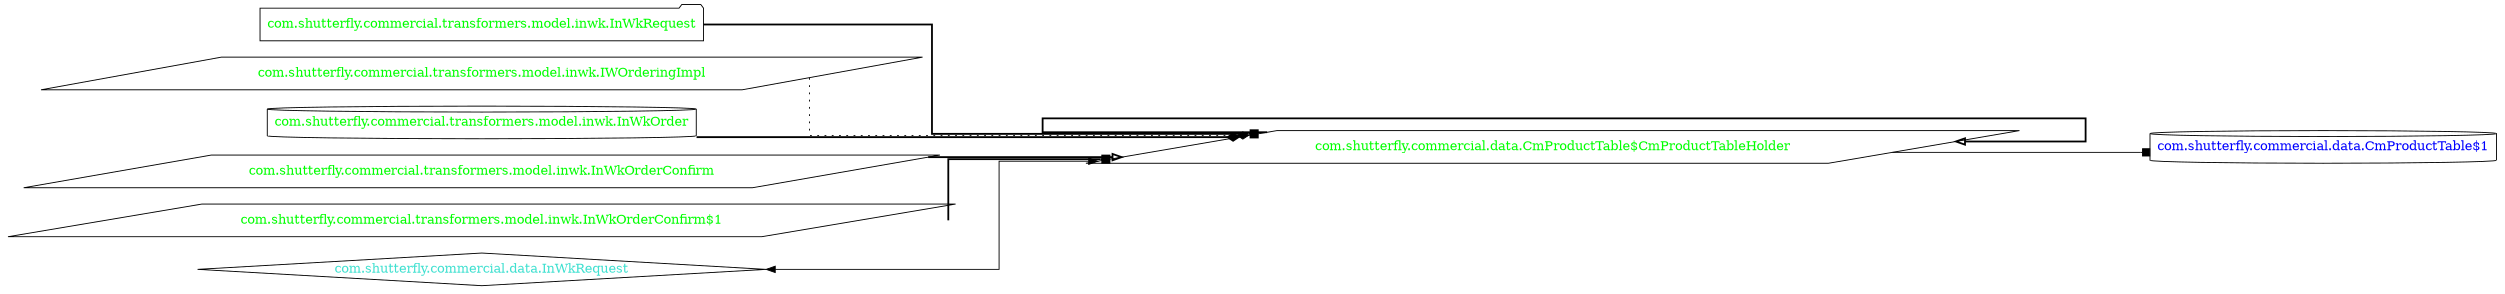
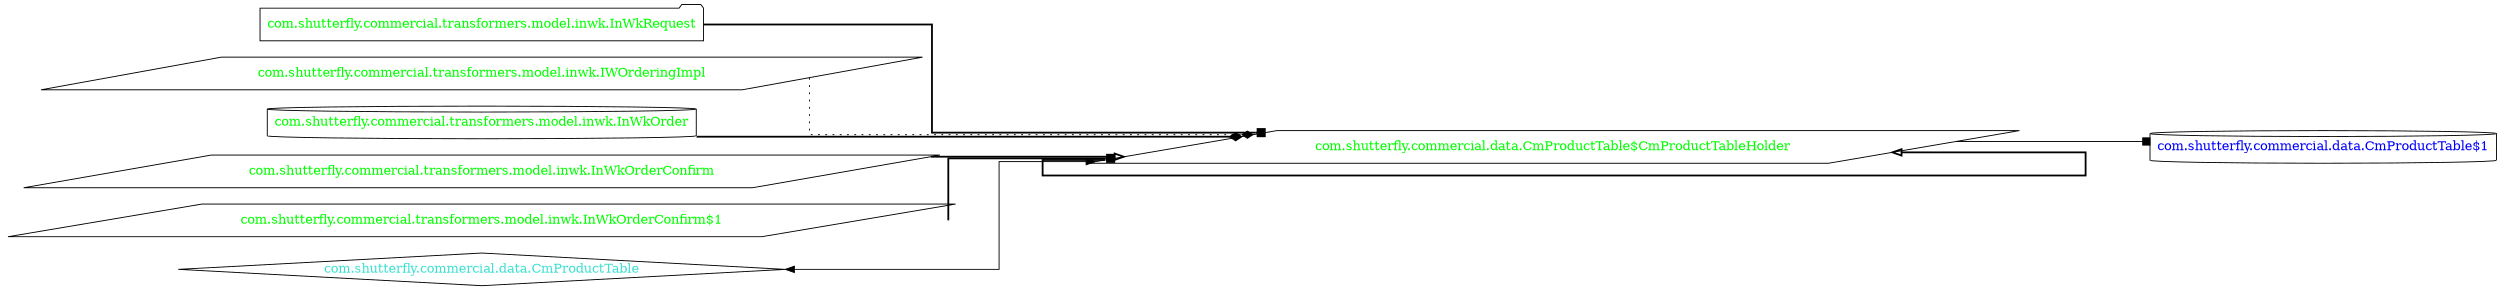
(482, 269) -> (482, 269)
